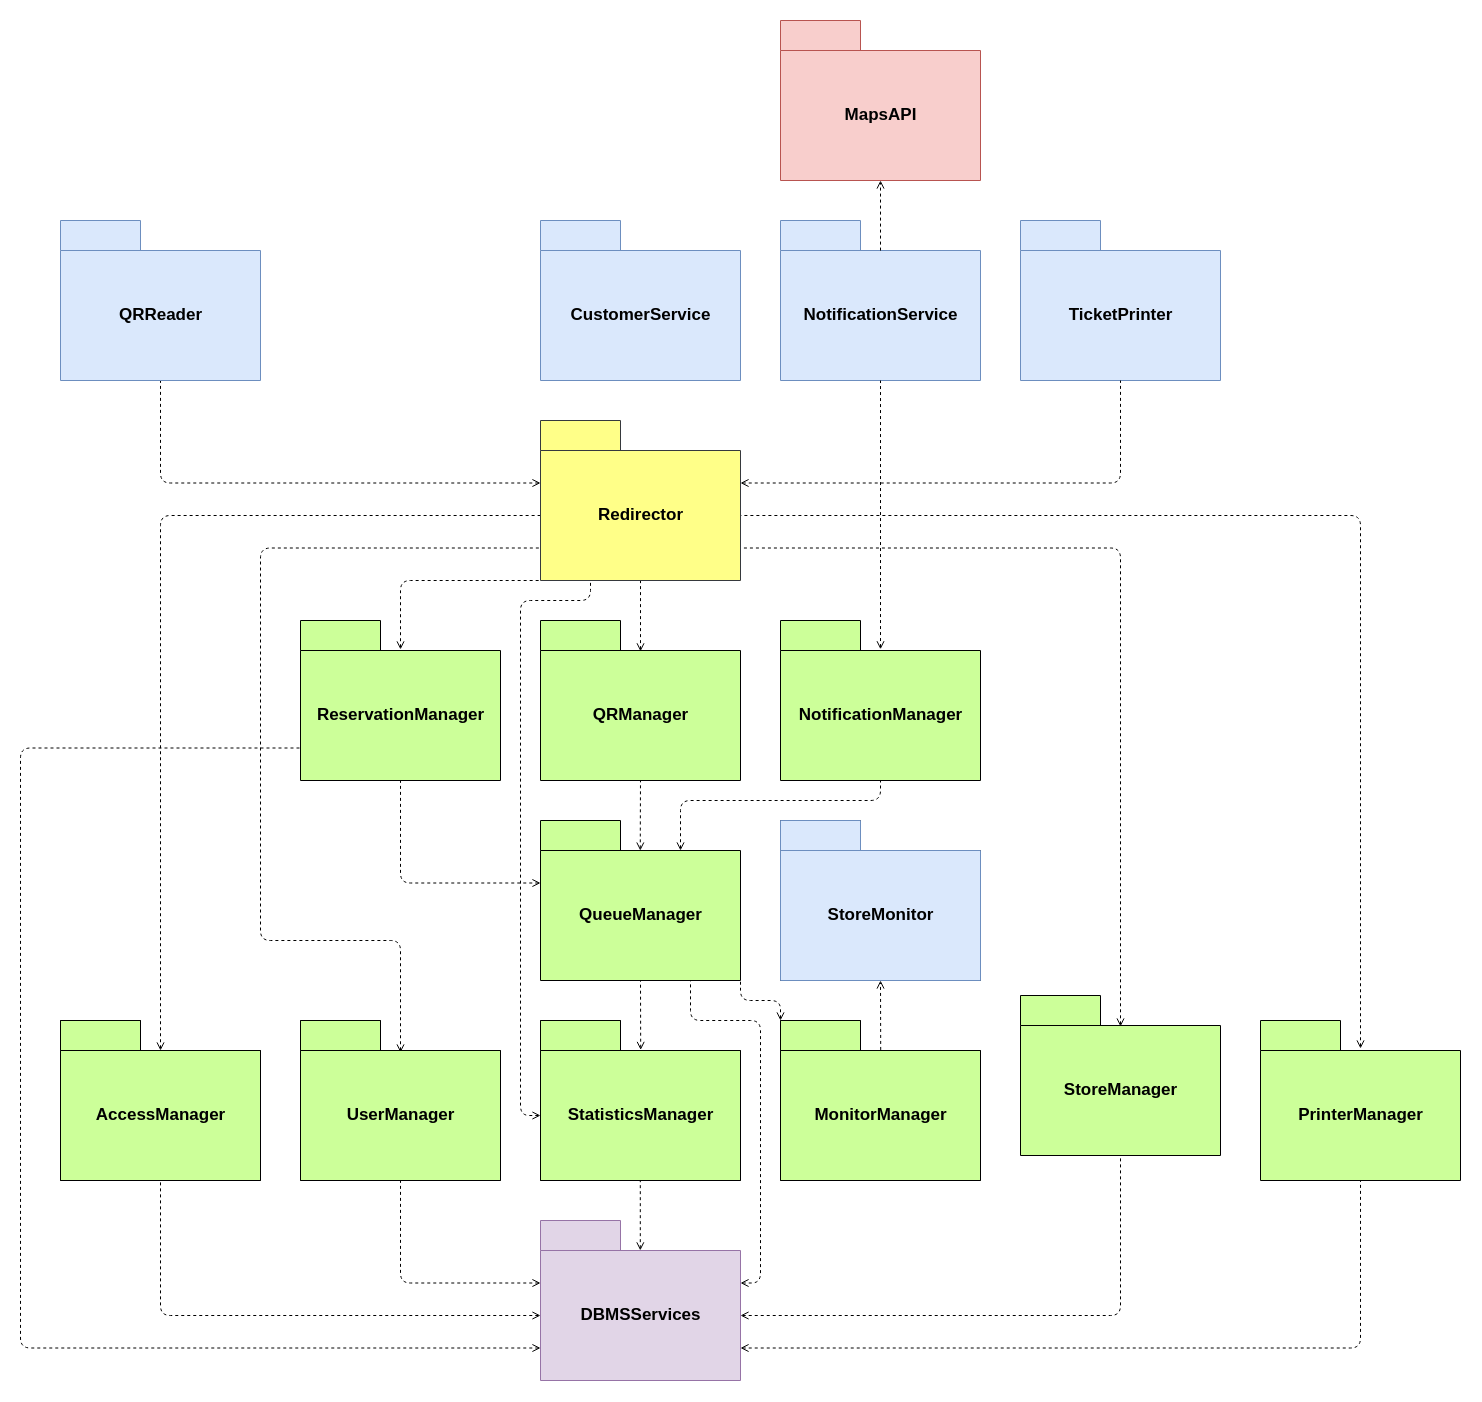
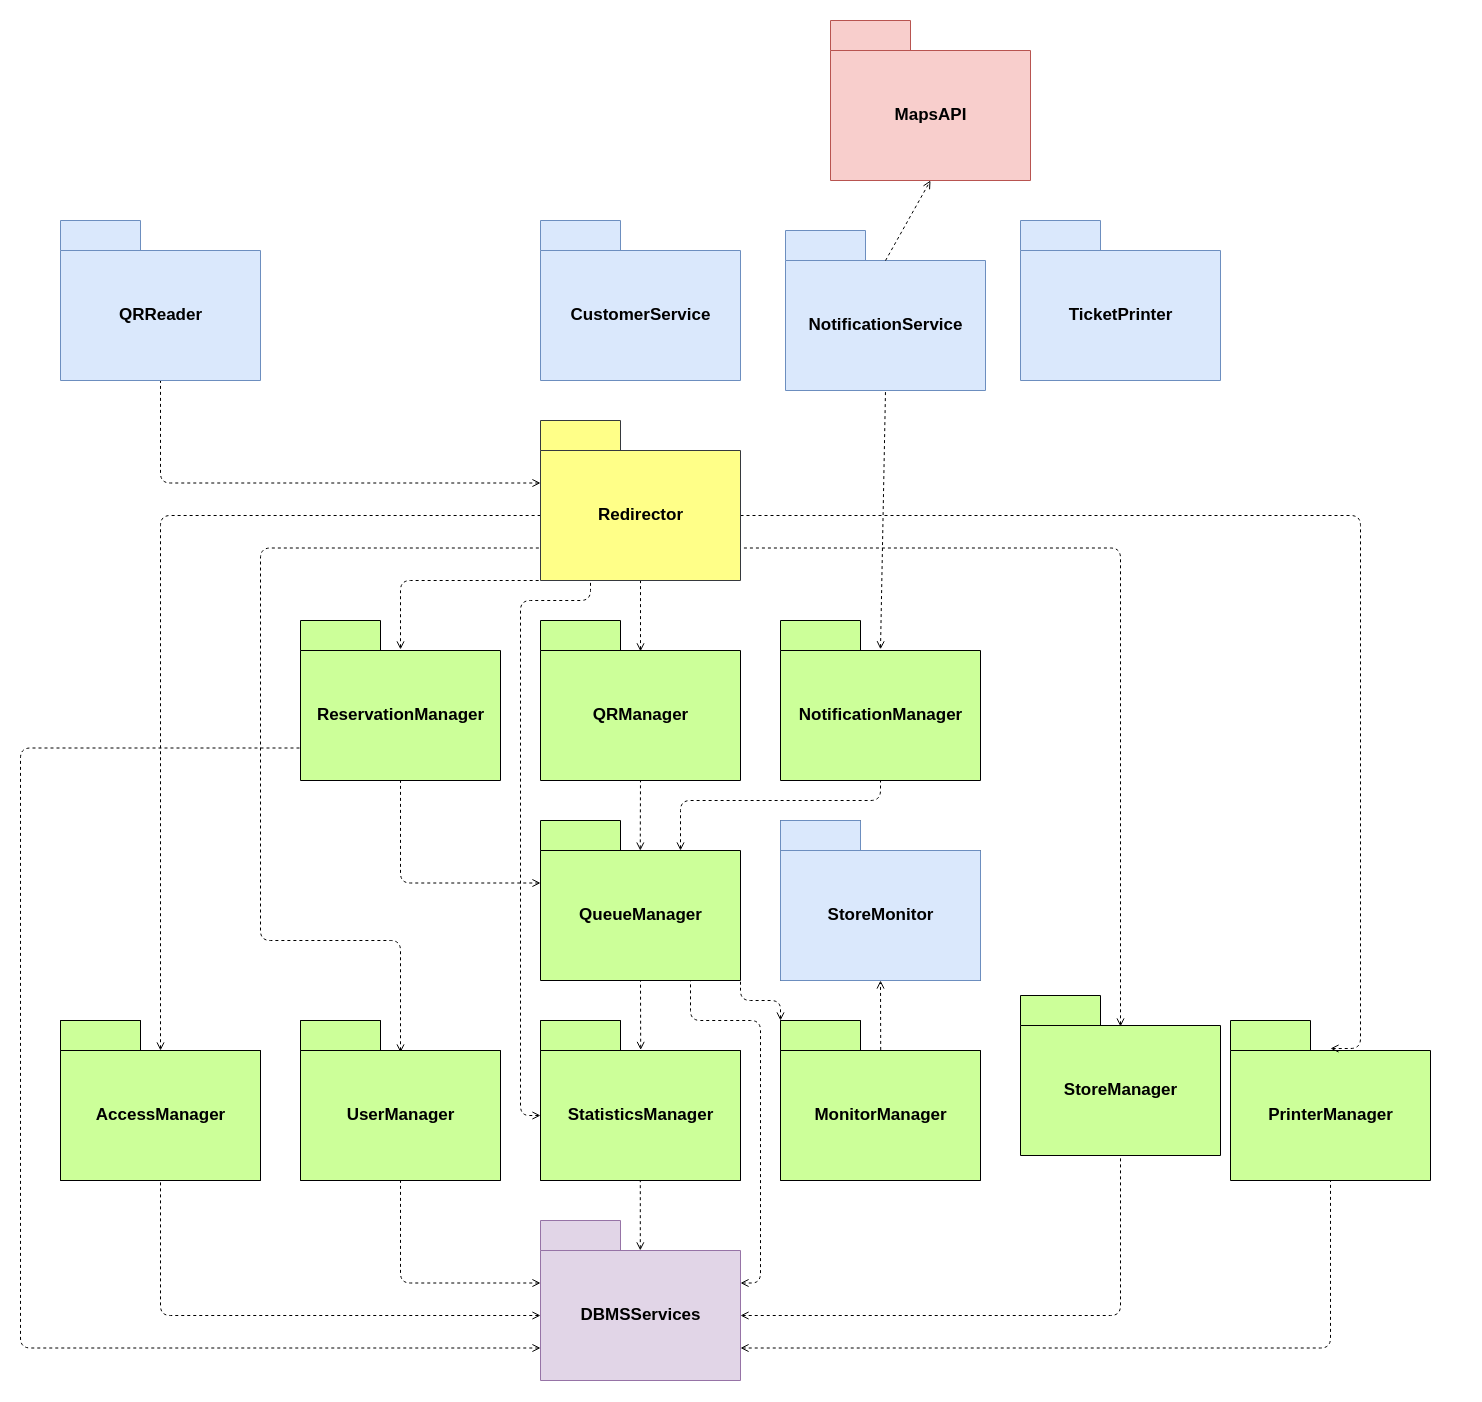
(881, 101) -> (931, 101)
(881, 301) -> (886, 311)
(977, 483) -> none
(1361, 1101) -> (1331, 1101)
